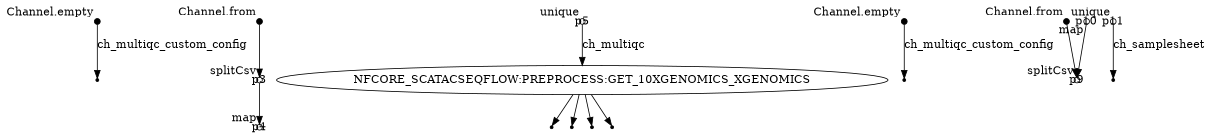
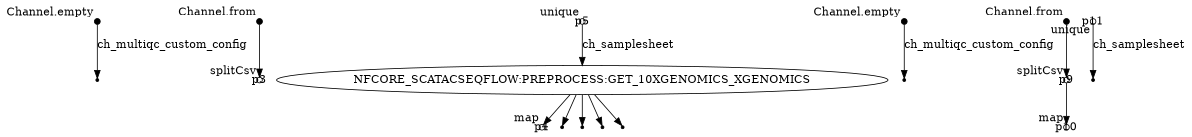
(614, 45) -> (628, 45)
(1082, 47) -> (1066, 100)
(260, 100) -> (560, 107)
